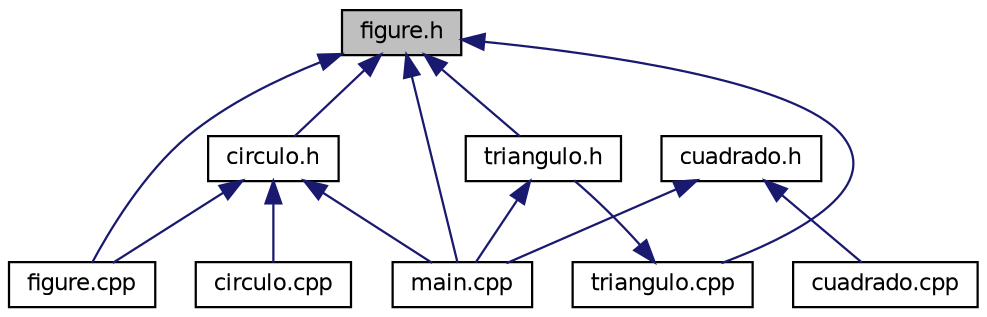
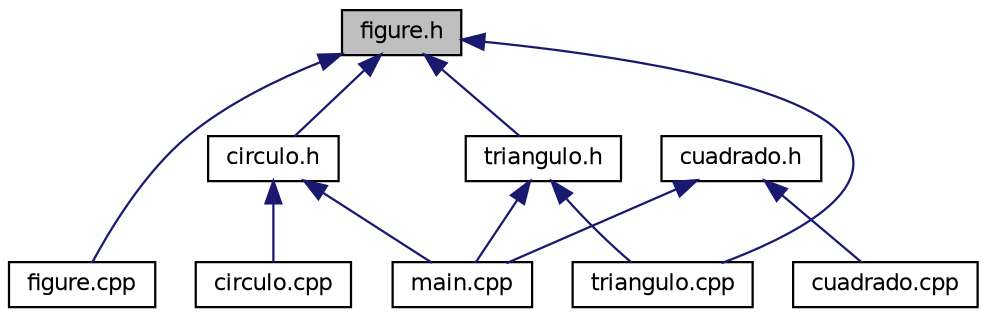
(435, 170) -> none
(602, 205) -> (603, 237)
(168, 228) -> none
